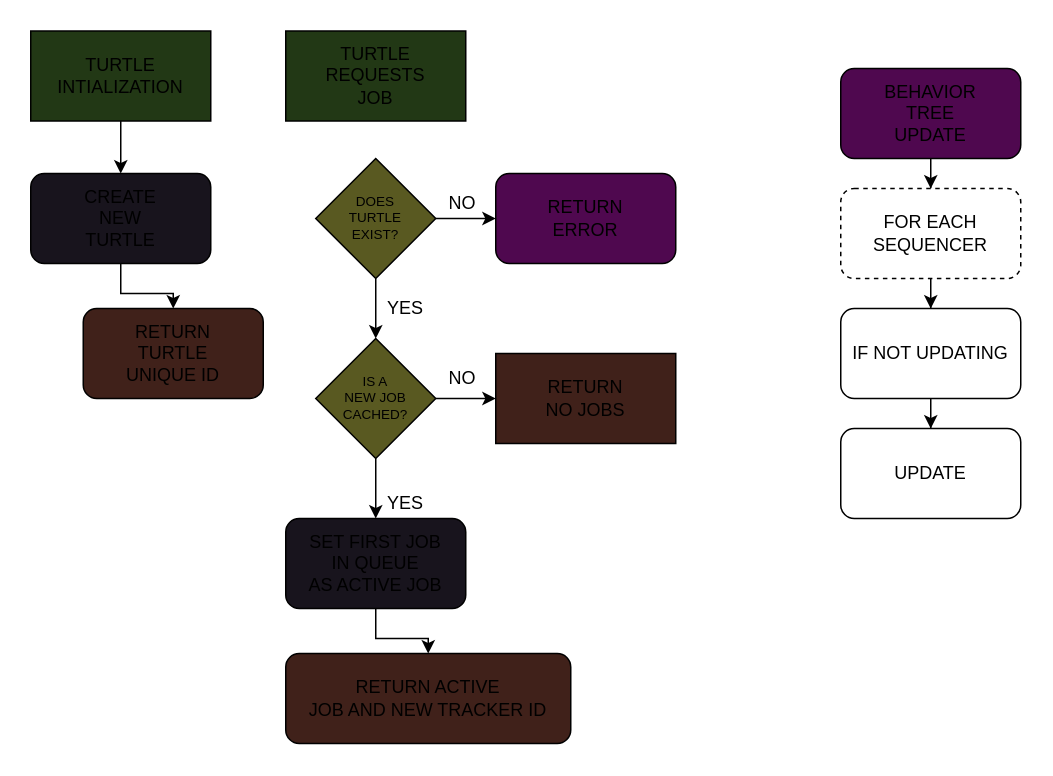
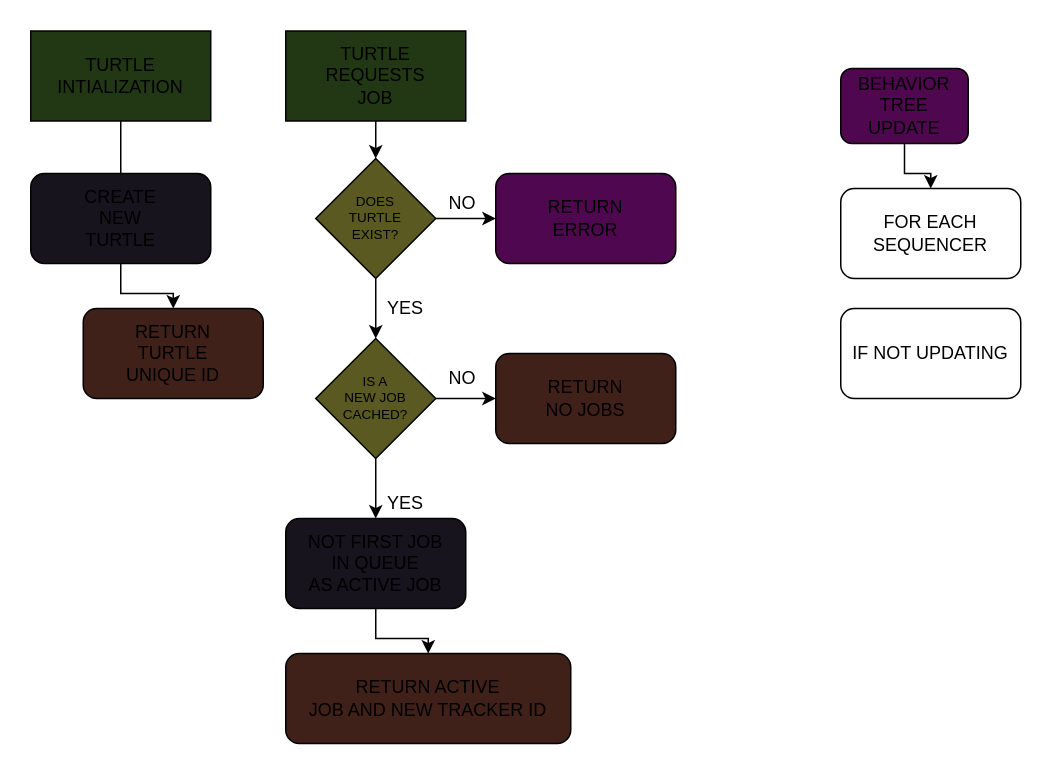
(931, 113) -> (905, 106)
none -> (376, 145)
(121, 162) -> (121, 166)
(931, 233) -> (931, 233)
(931, 298) -> none
(586, 398) -> (586, 398)
(931, 418) -> none
(931, 473) -> none
(376, 563) -> (376, 563)
